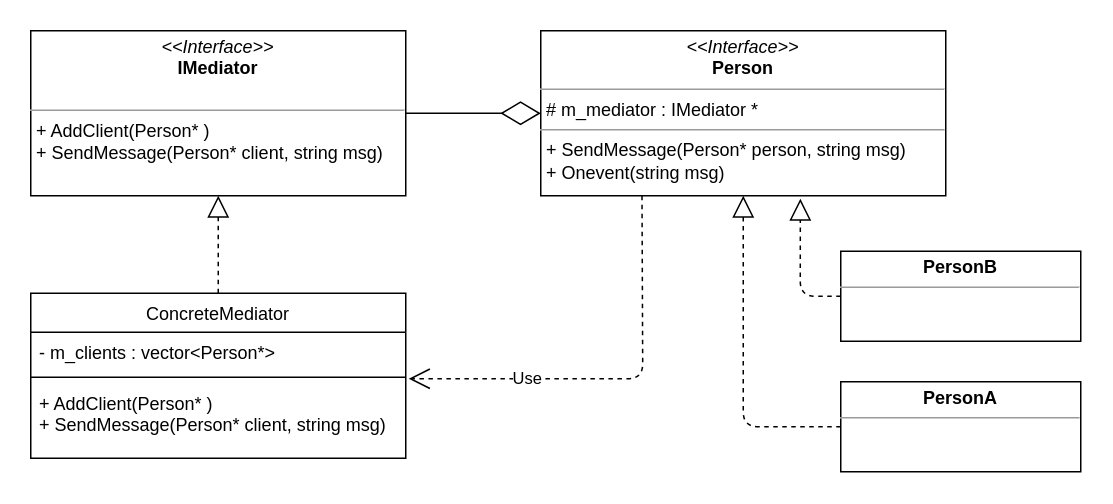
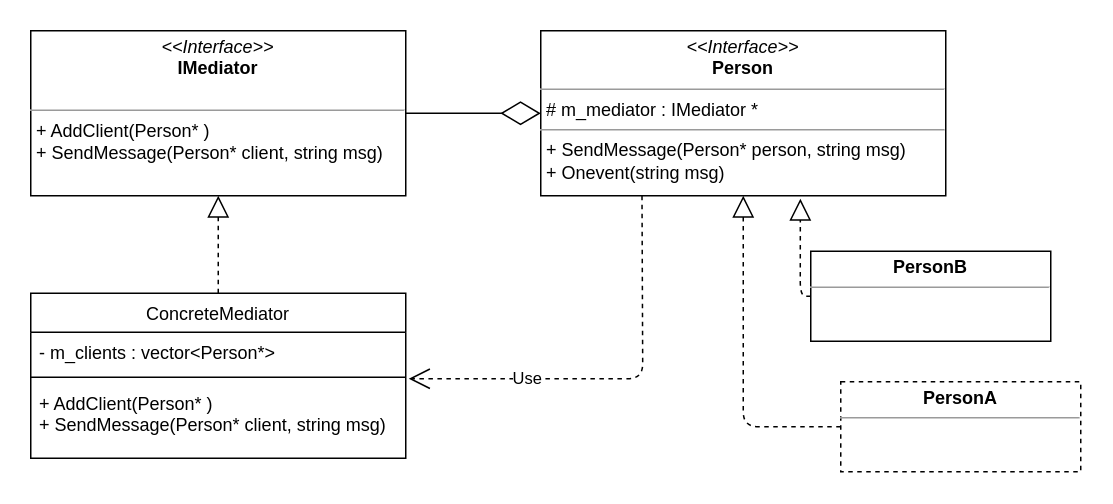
(961, 296) -> (931, 296)
(961, 427) -> (961, 427)
